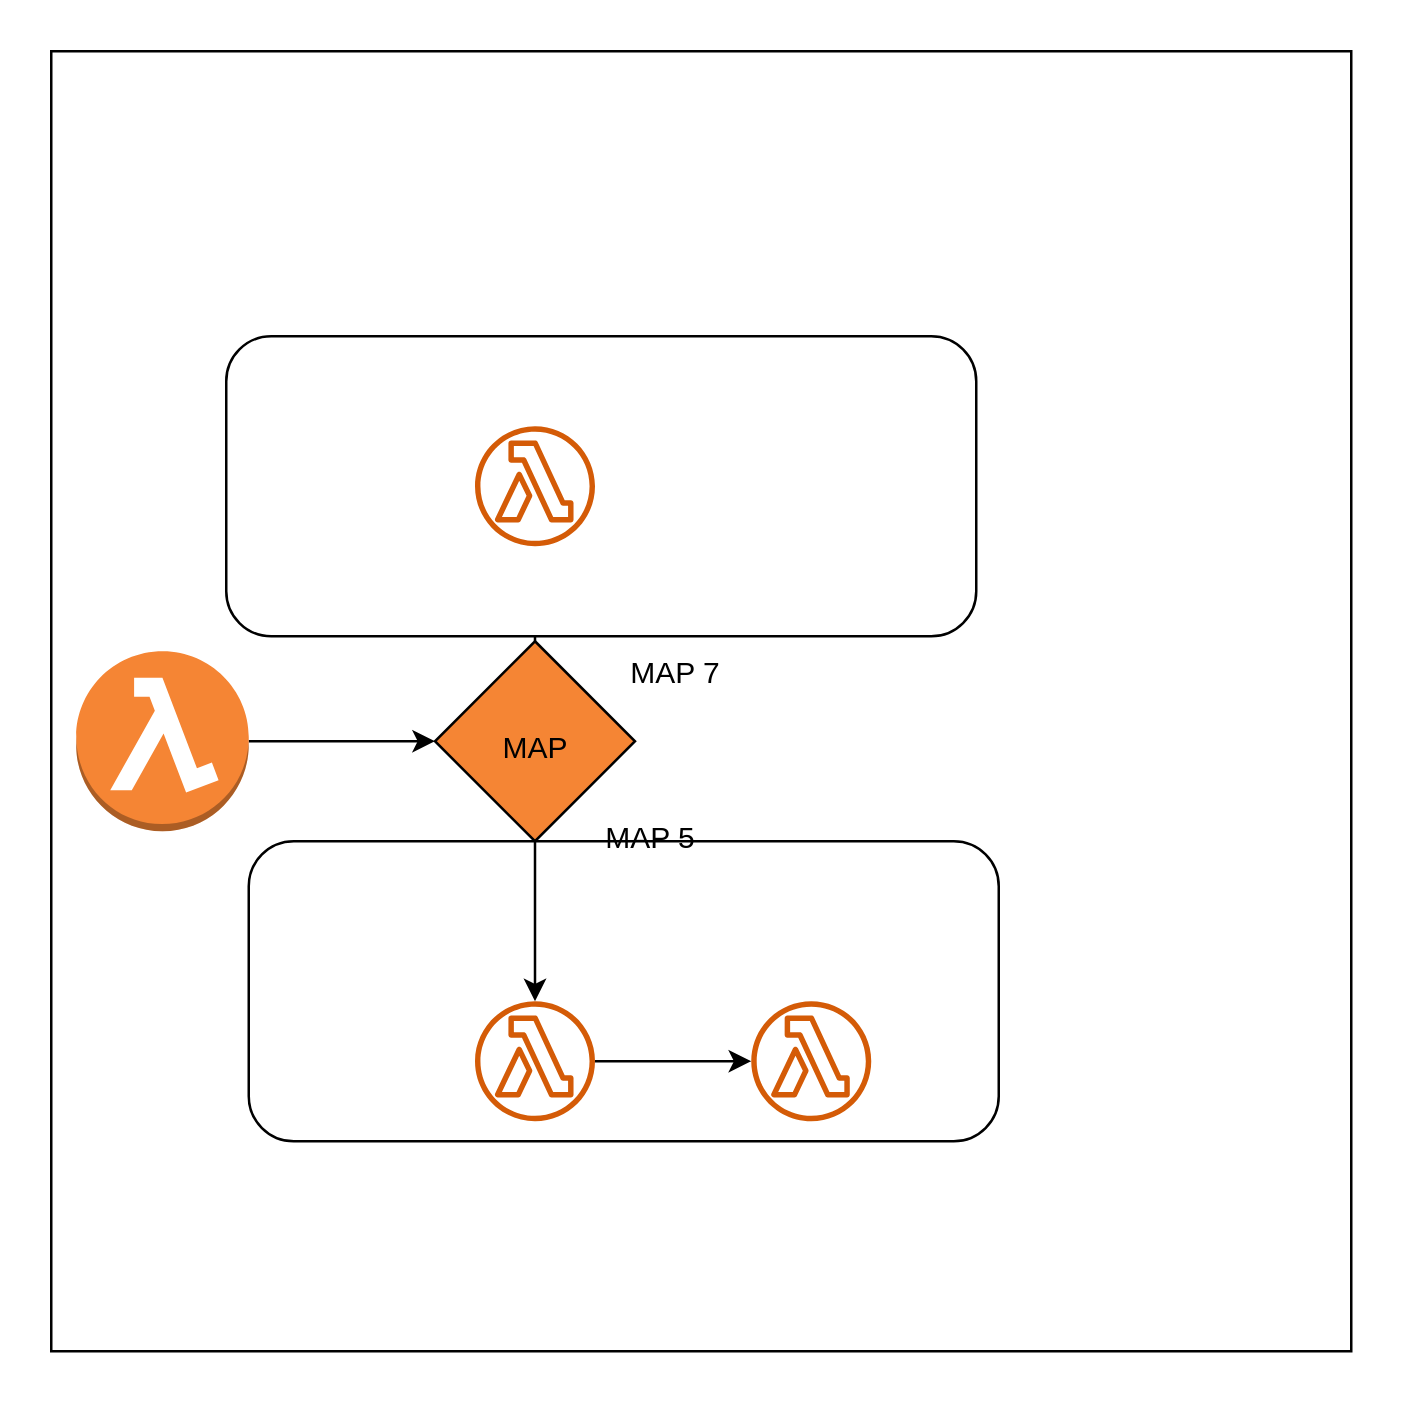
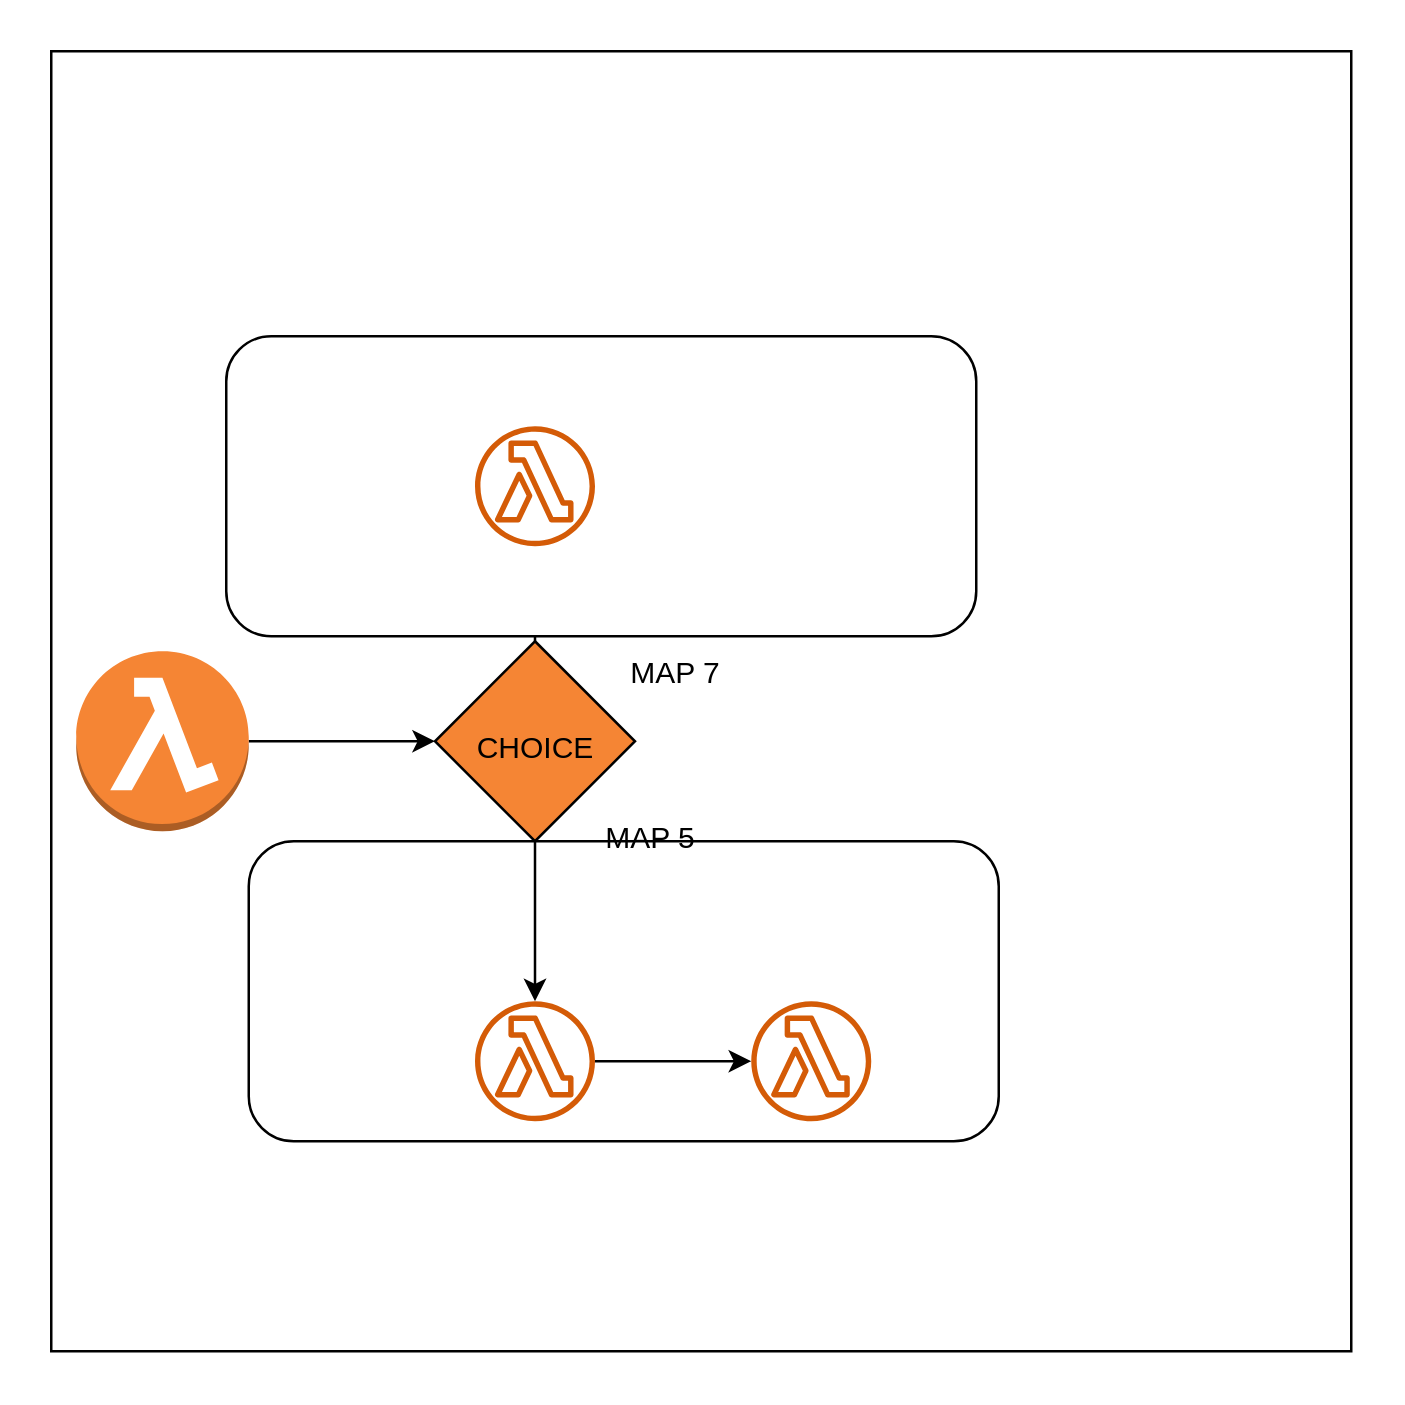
(536, 677) -> (536, 677)
